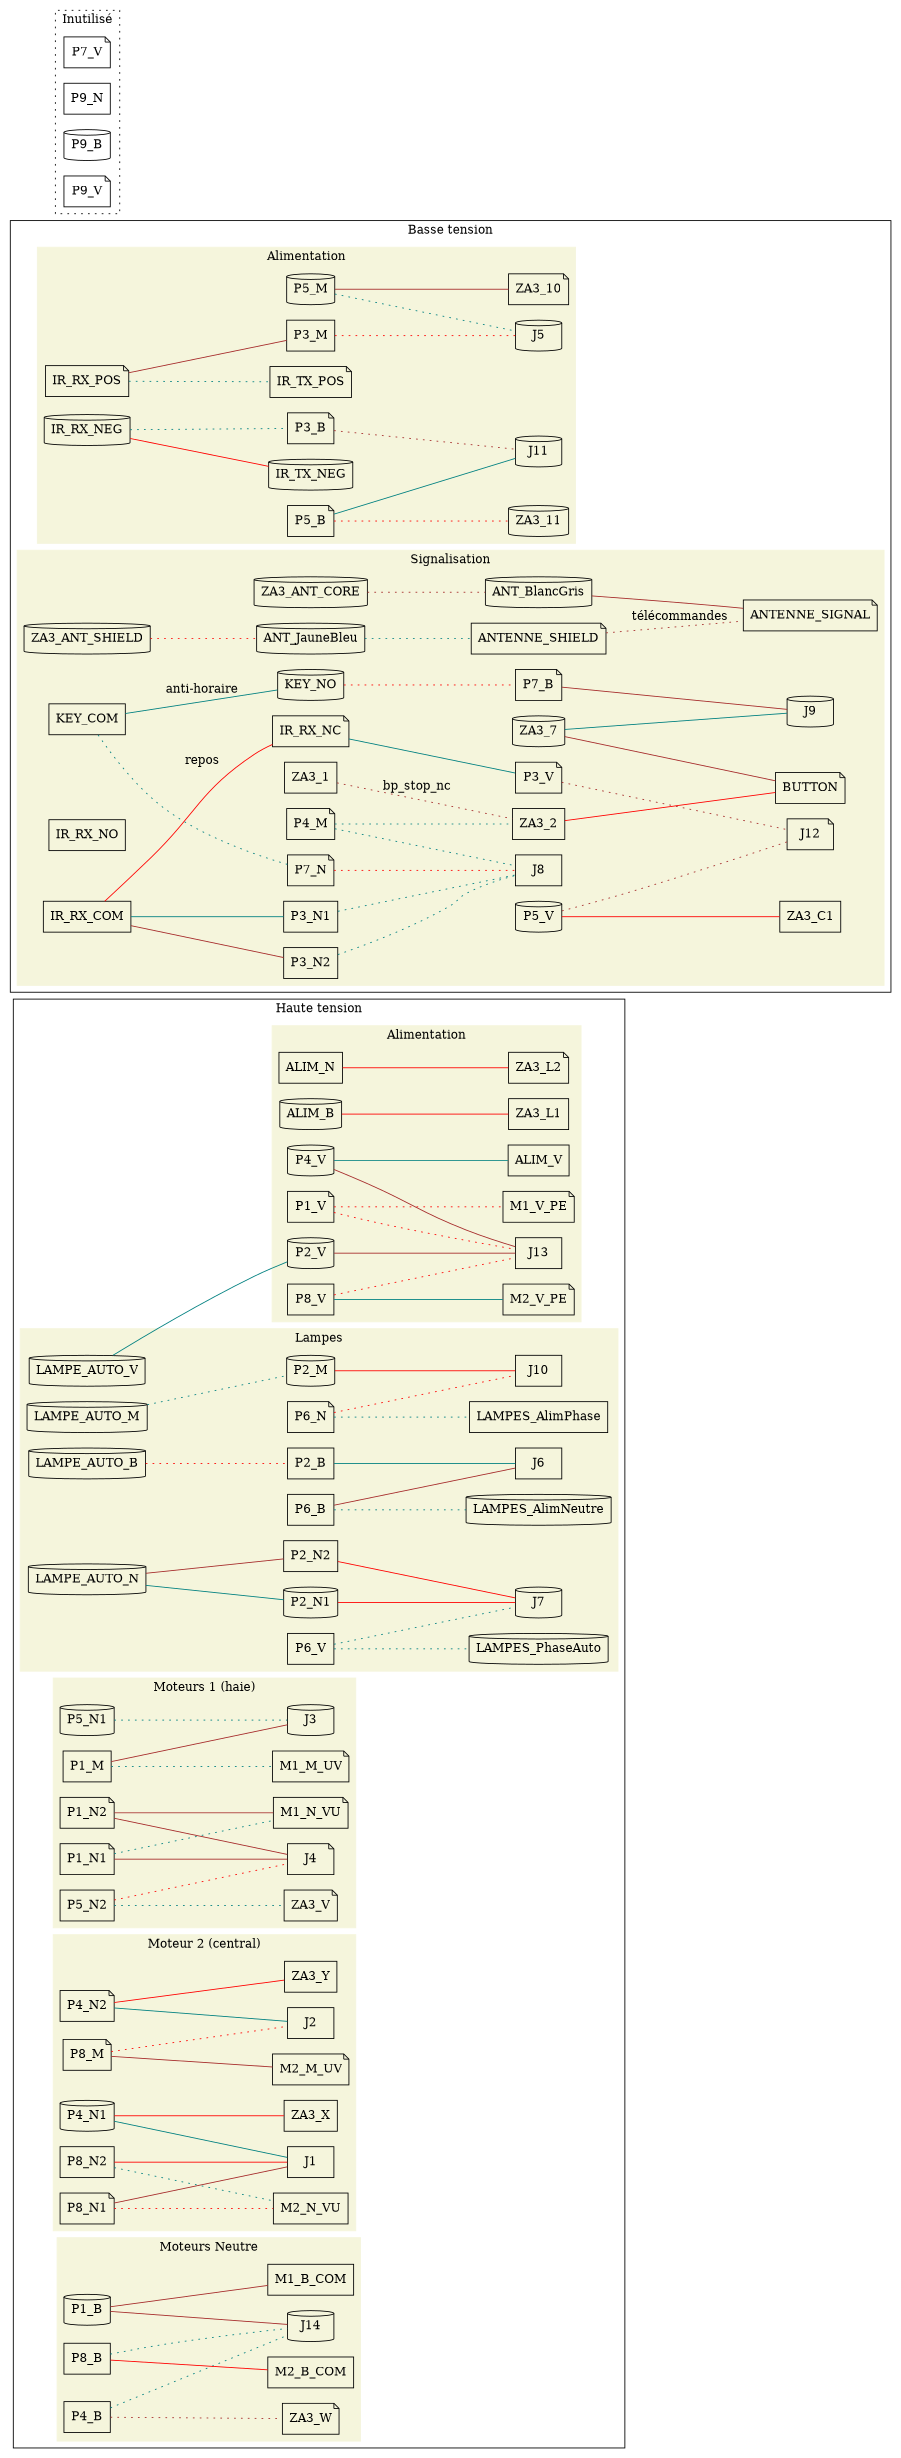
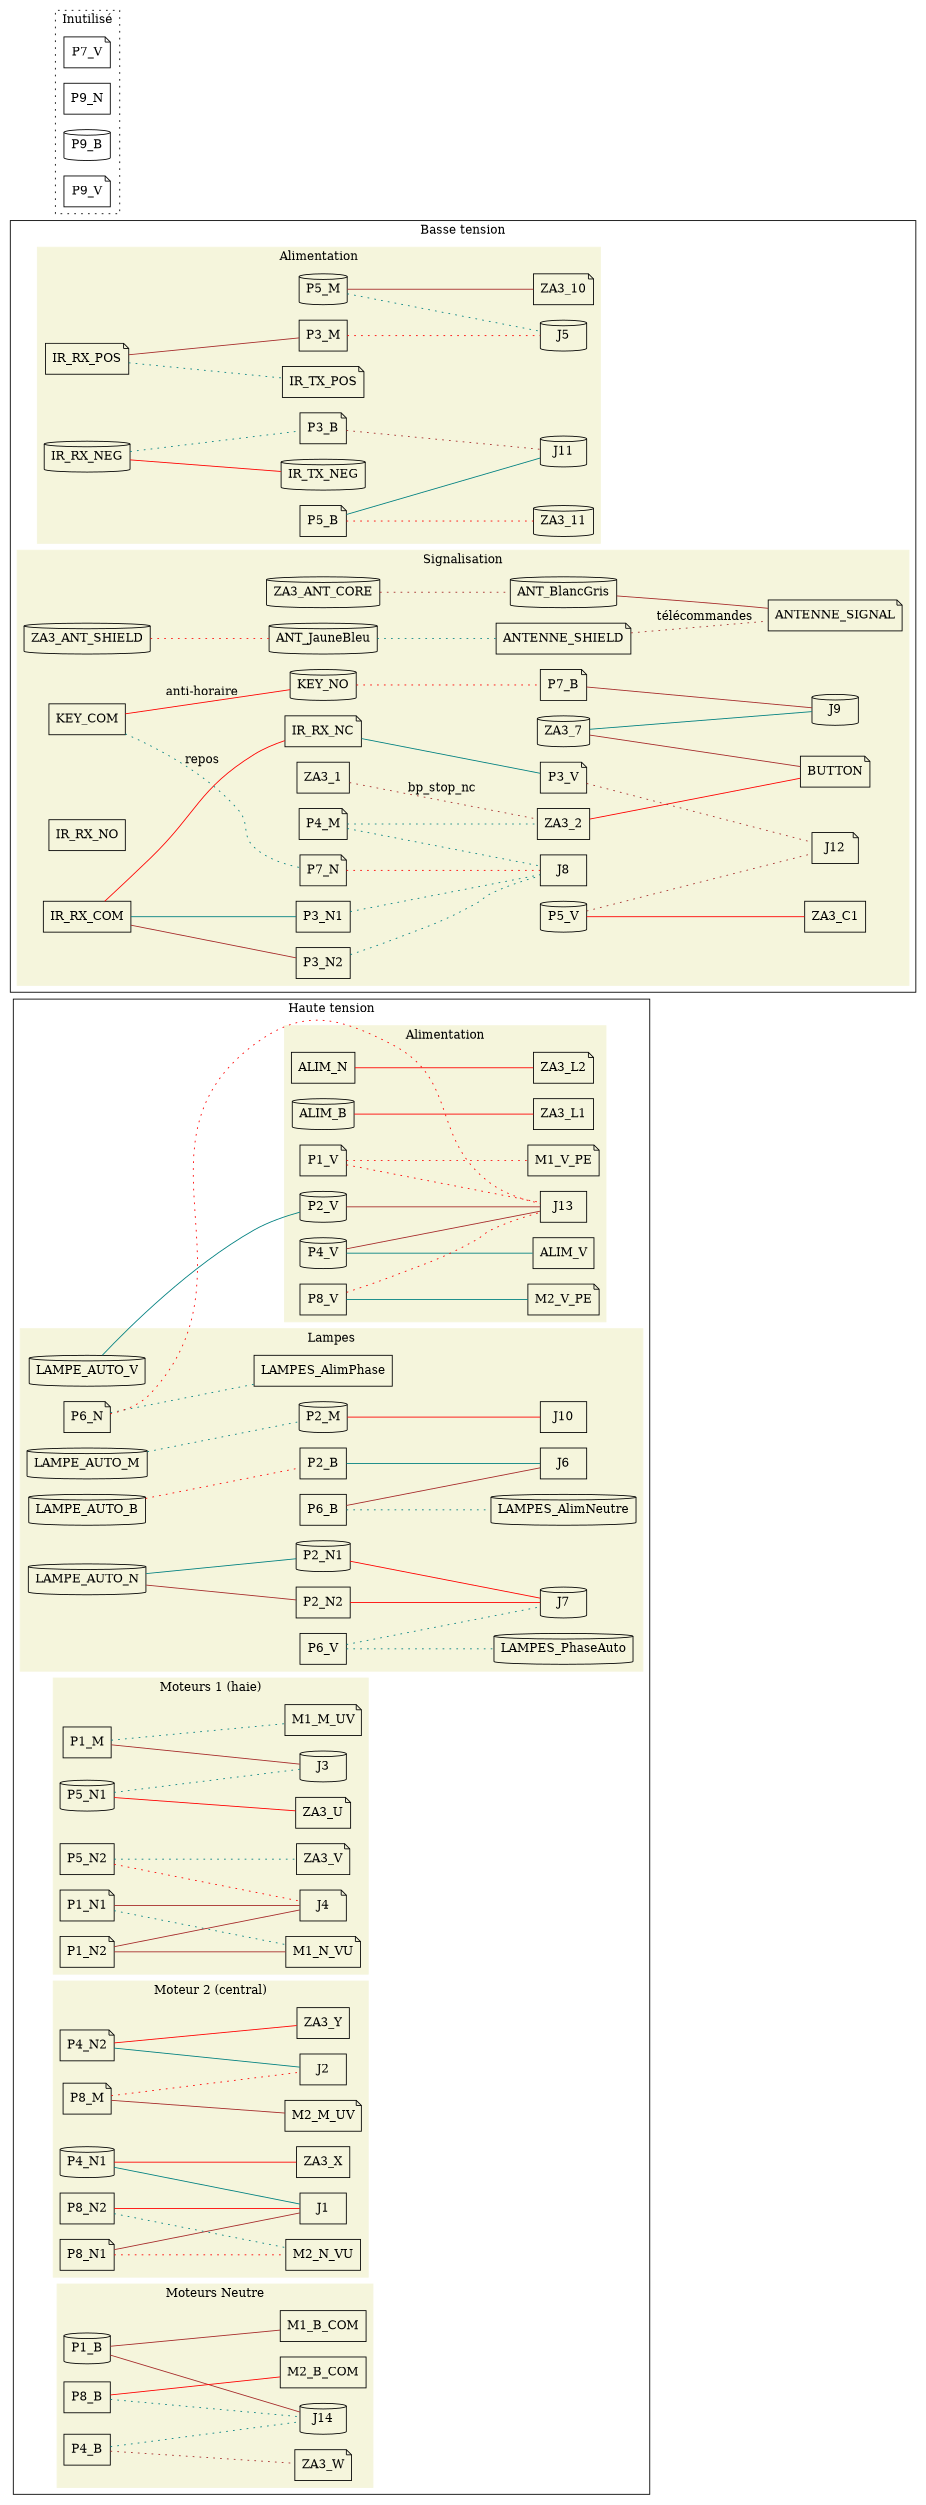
(201, 702) -> (208, 702)
(425, 1394) -> (237, 1062)
none -> (323, 1813)
